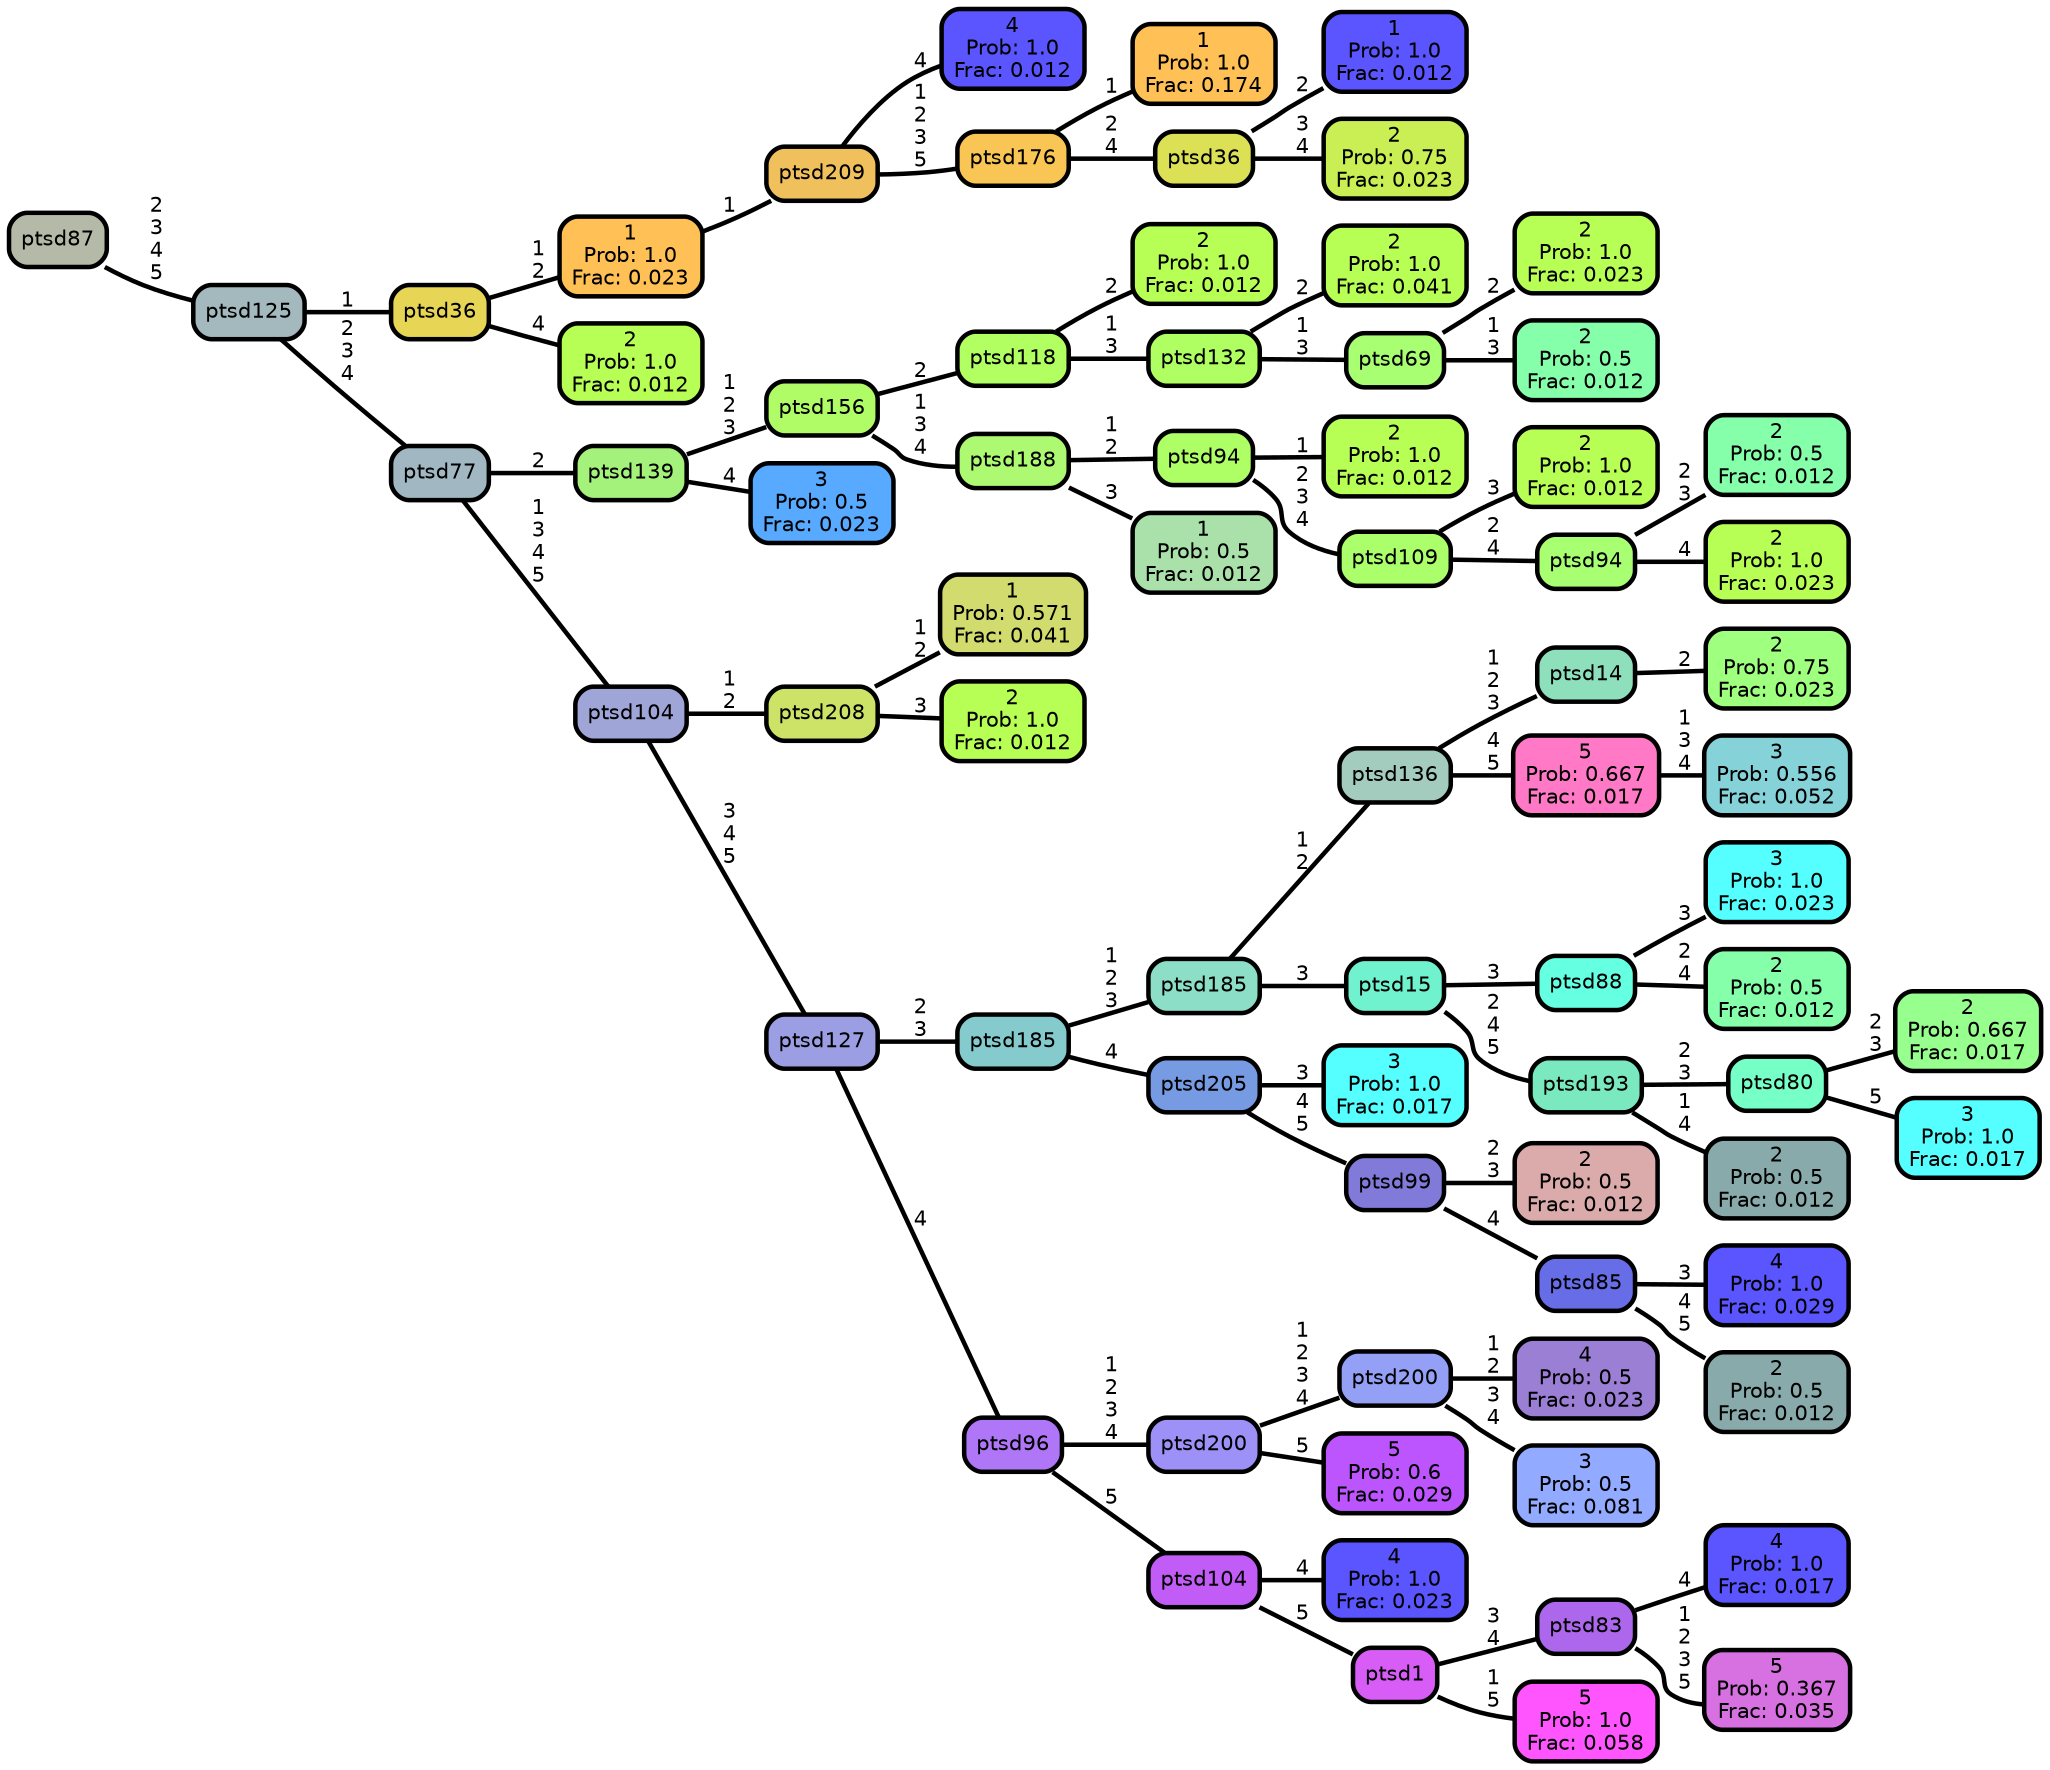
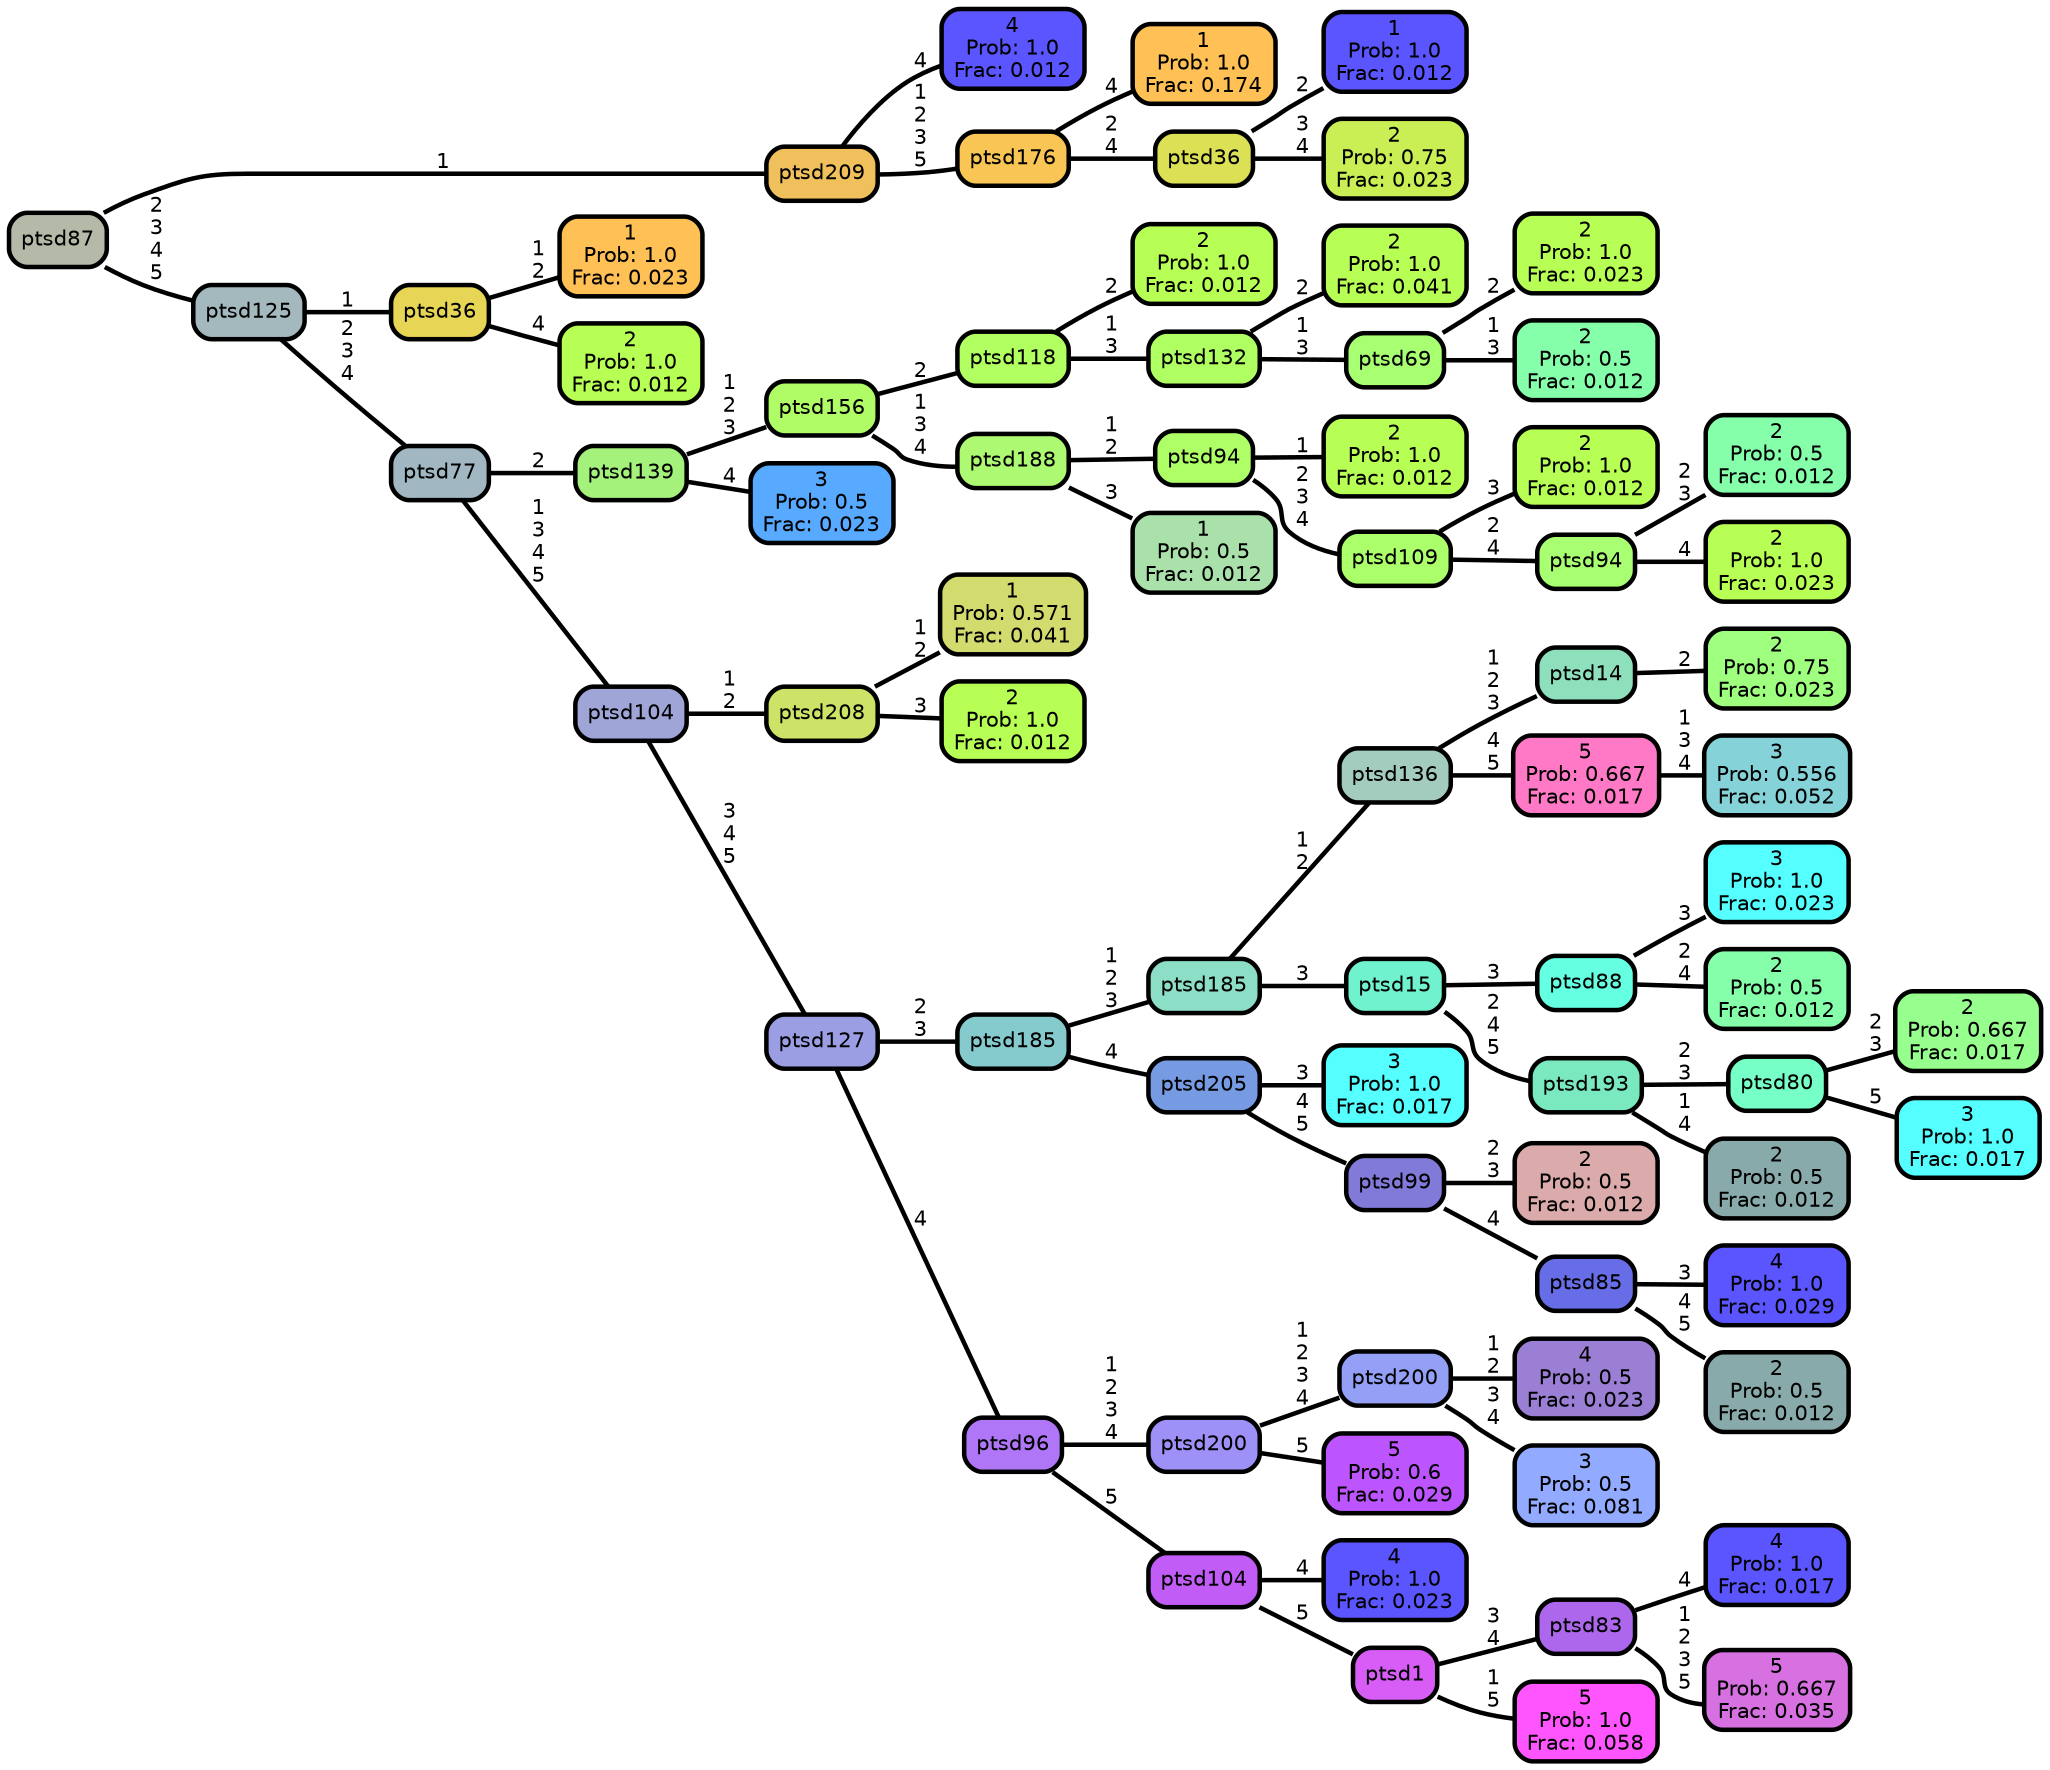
(1109, 87) -> (1109, 87)
(737, 217) -> (432, 174)
(1777, 1690) -> (1777, 1690)
